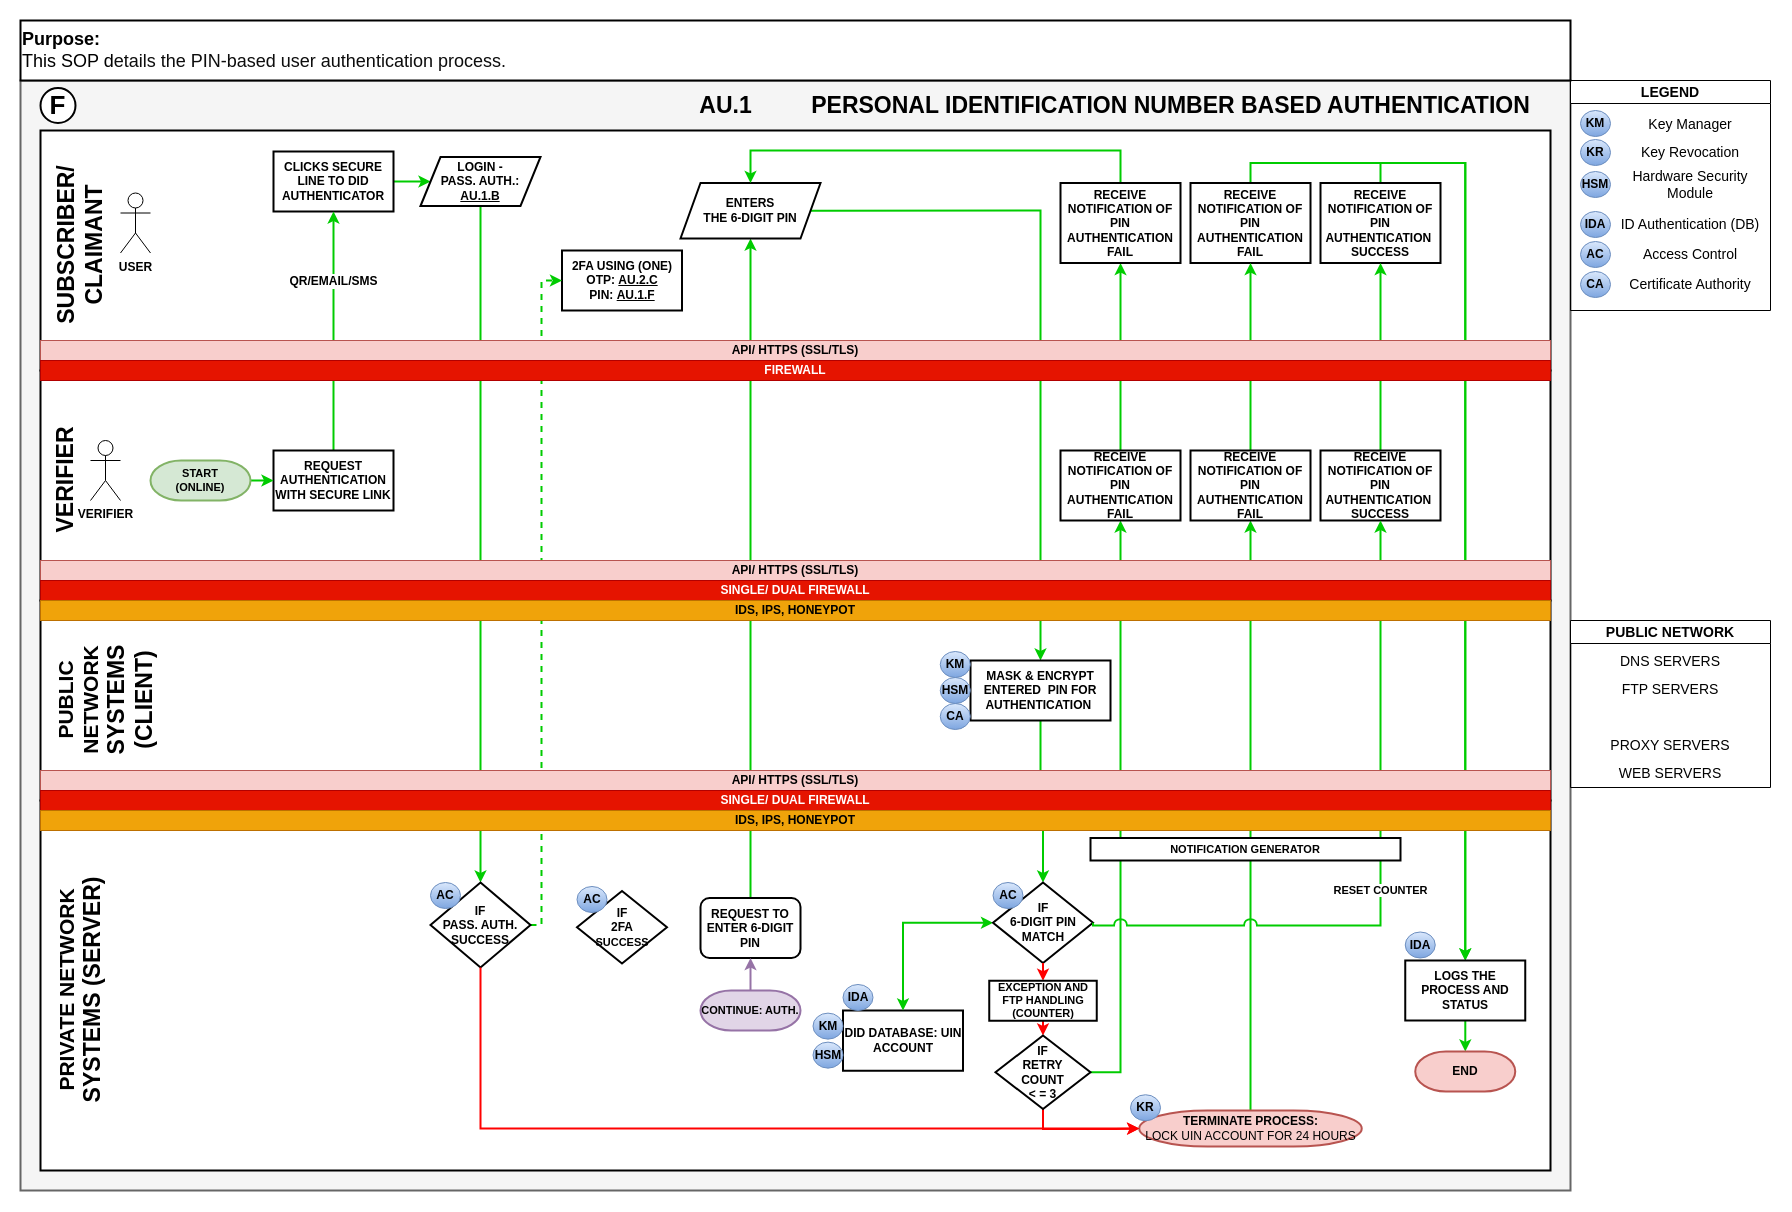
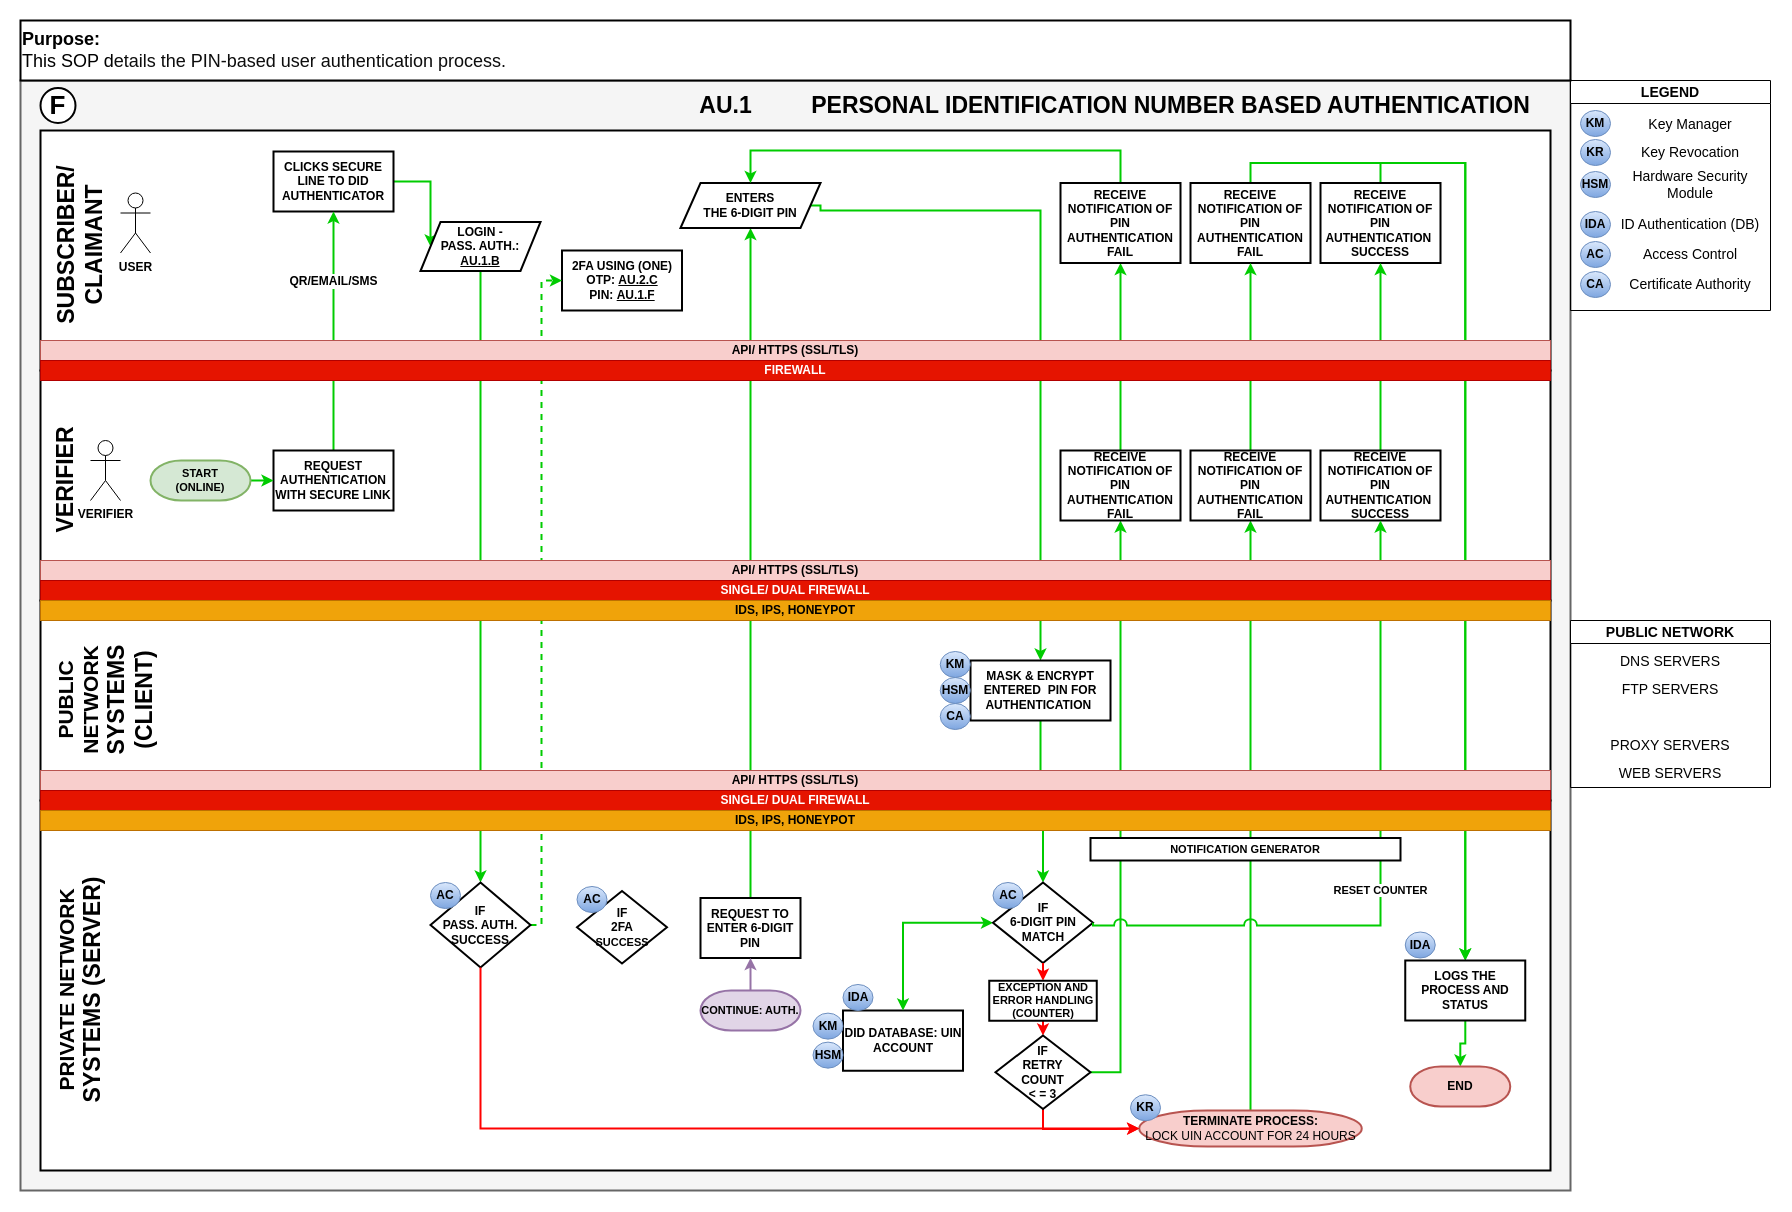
(481, 182) -> (481, 247)
(751, 211) -> (751, 206)
(751, 928) -> (751, 928)
(1044, 1001) -> (1044, 1001)
(1465, 1072) -> (1460, 1087)
